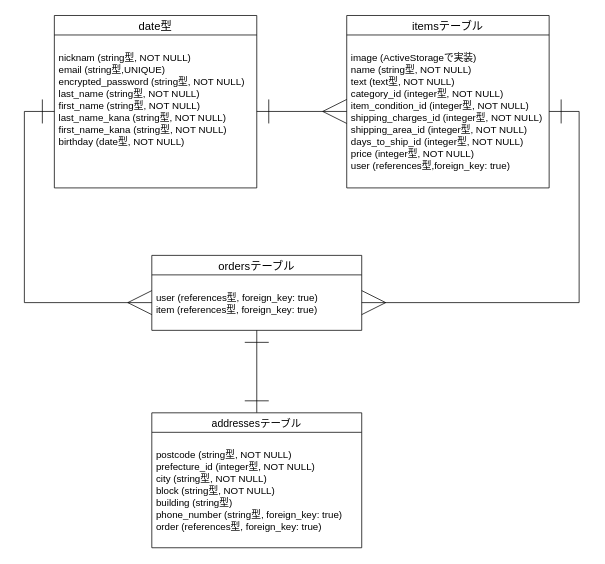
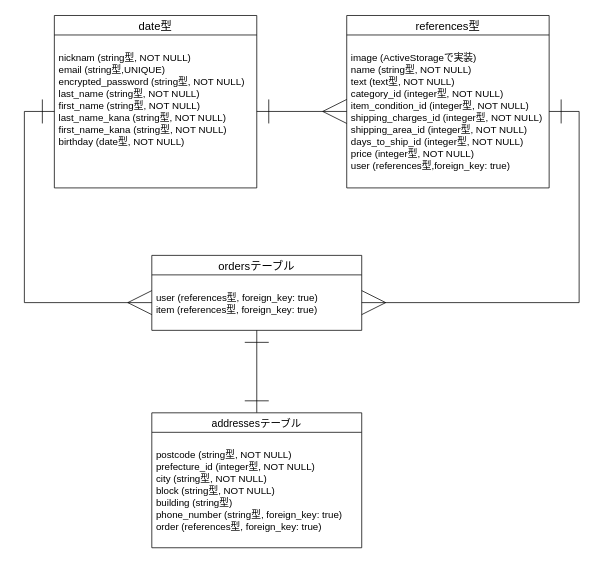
(448, 26) -> (448, 26)
